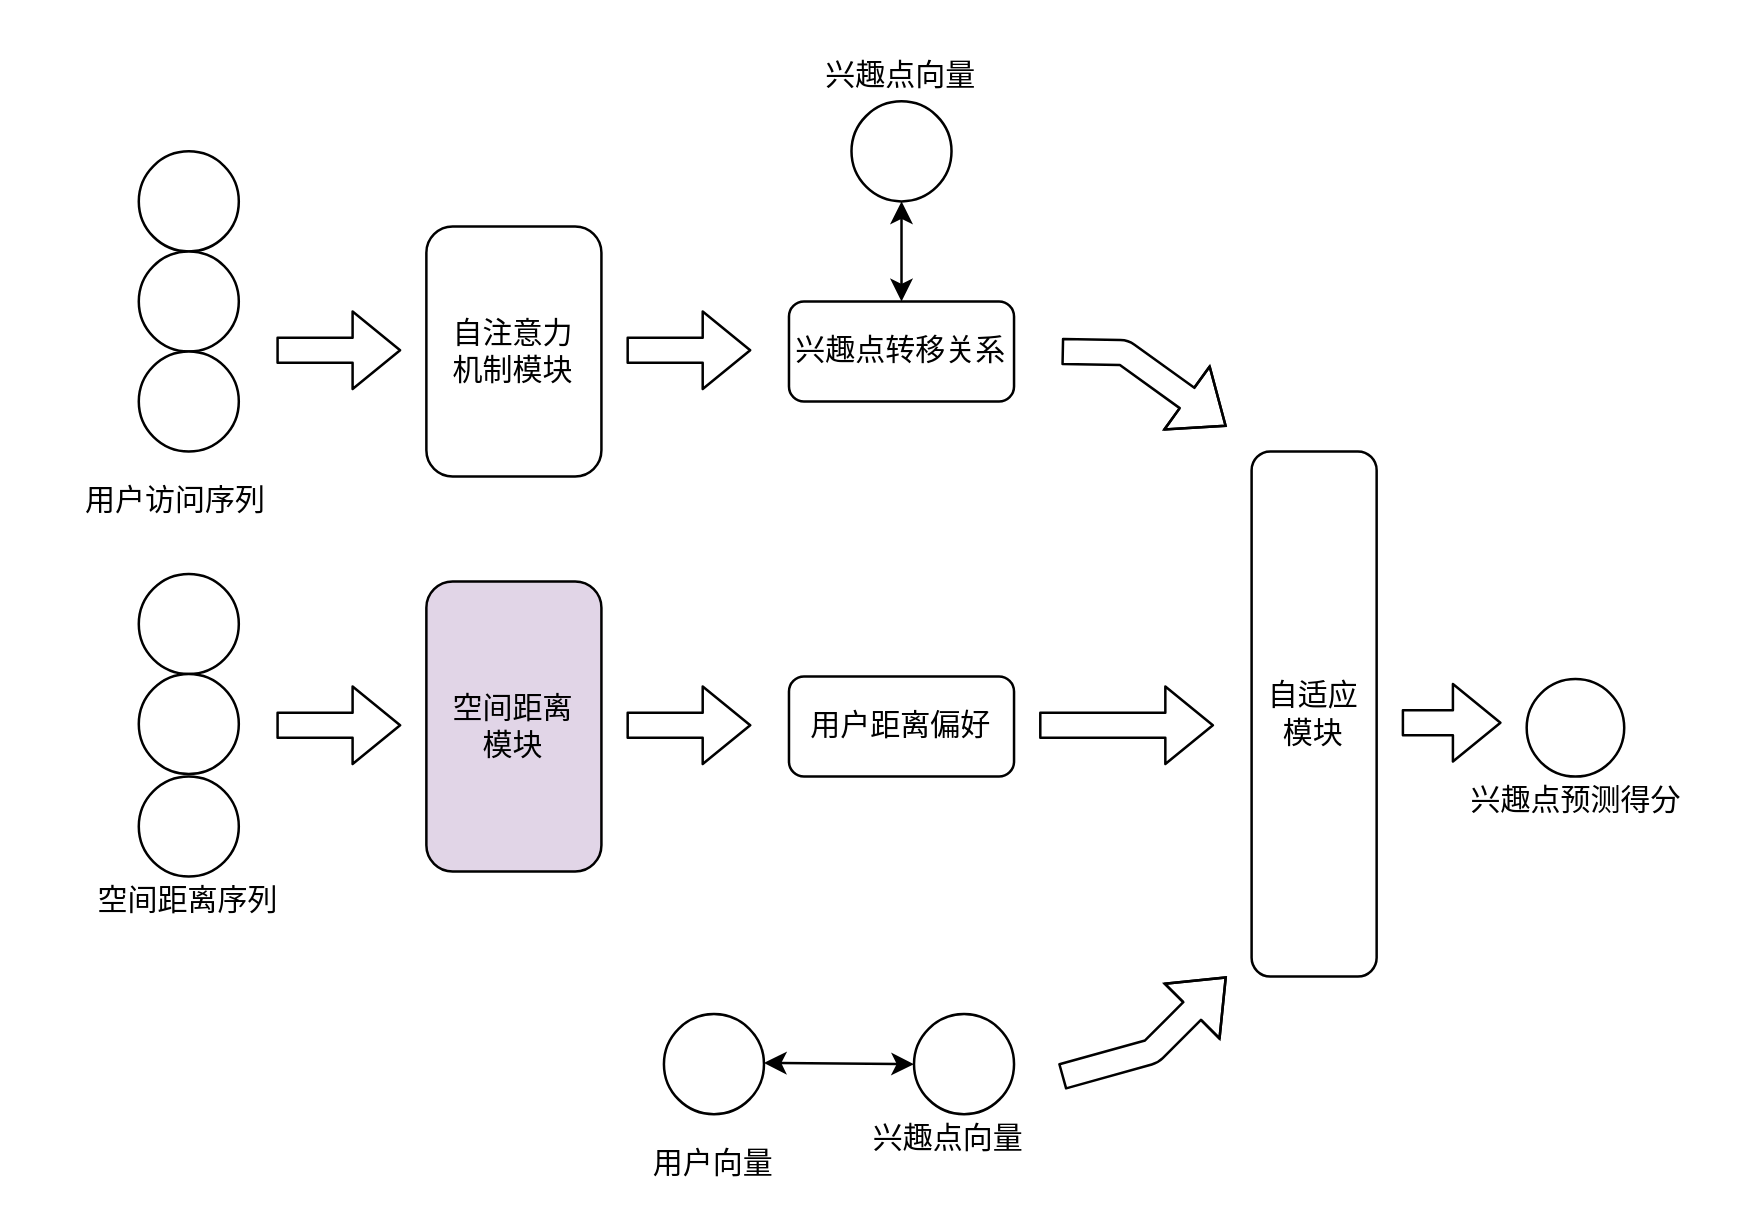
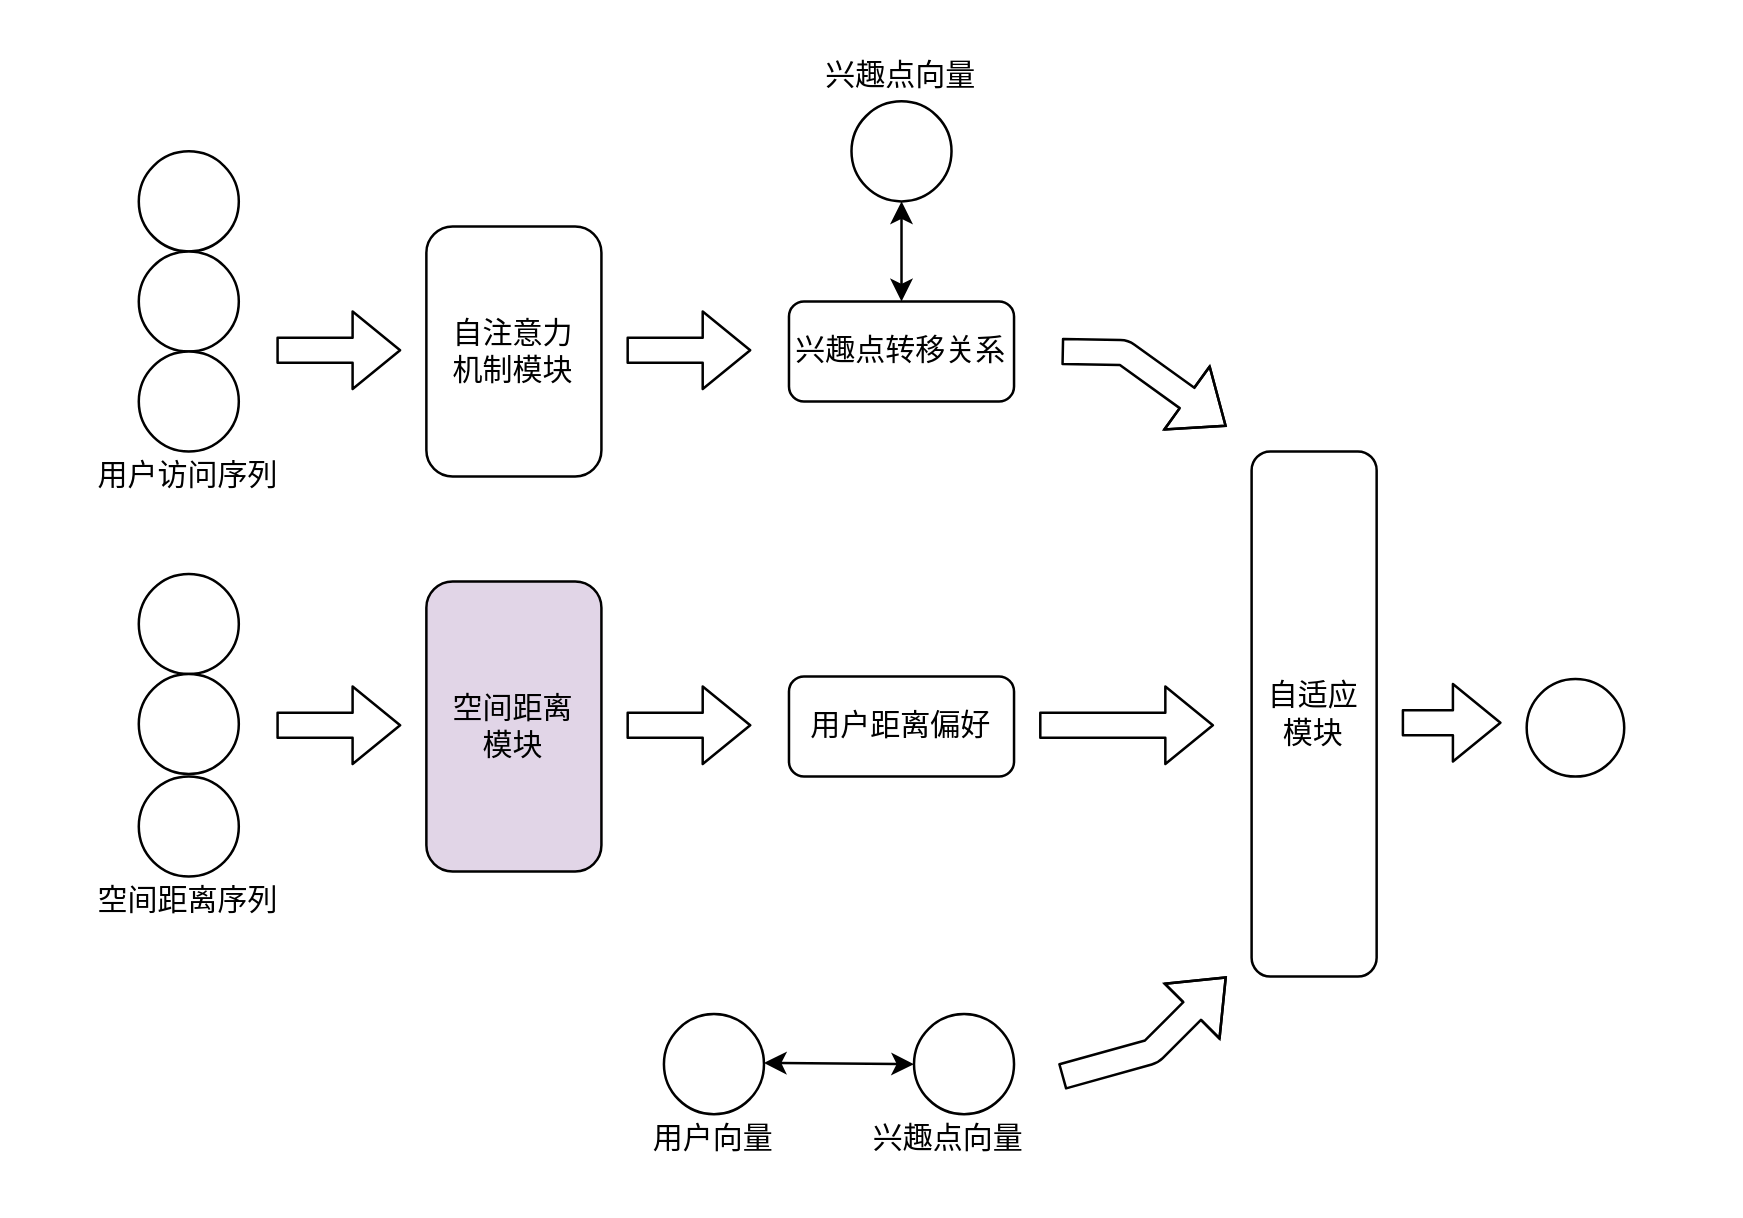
(176, 501) -> (189, 476)
(1575, 801) -> none
(714, 1164) -> (714, 1139)
